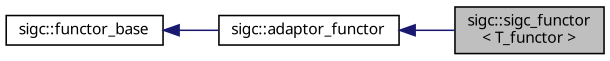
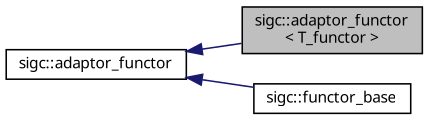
(199, 30) -> (228, 84)
(529, 30) -> (332, 30)
